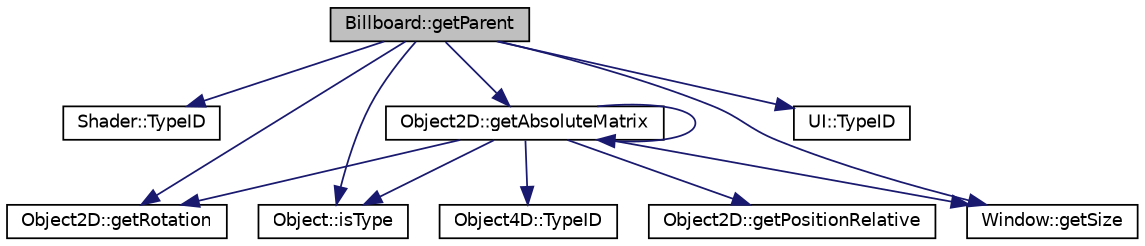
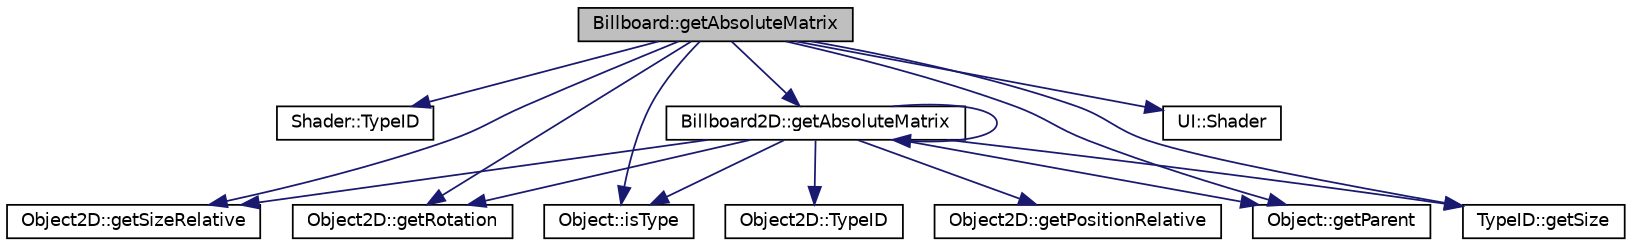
(430, 25) -> (716, 25)
(525, 123) -> (816, 123)
(852, 123) -> (1222, 123)
none -> (134, 222)
(528, 222) -> (814, 222)
(1052, 222) -> (1544, 222)
none -> (1342, 222)
